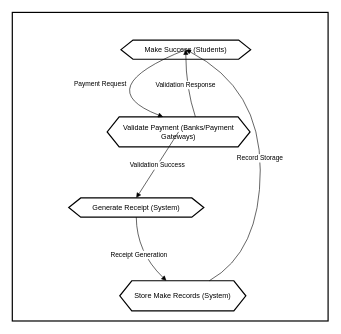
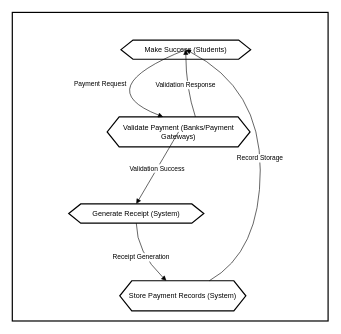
(136, 207) -> (136, 213)
(183, 296) -> (183, 296)
